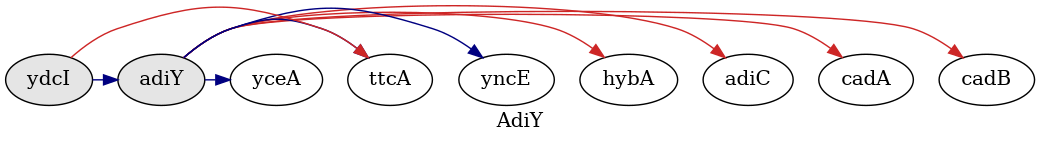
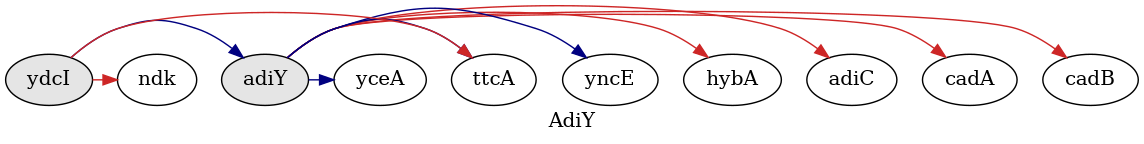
none -> (157, 80)
